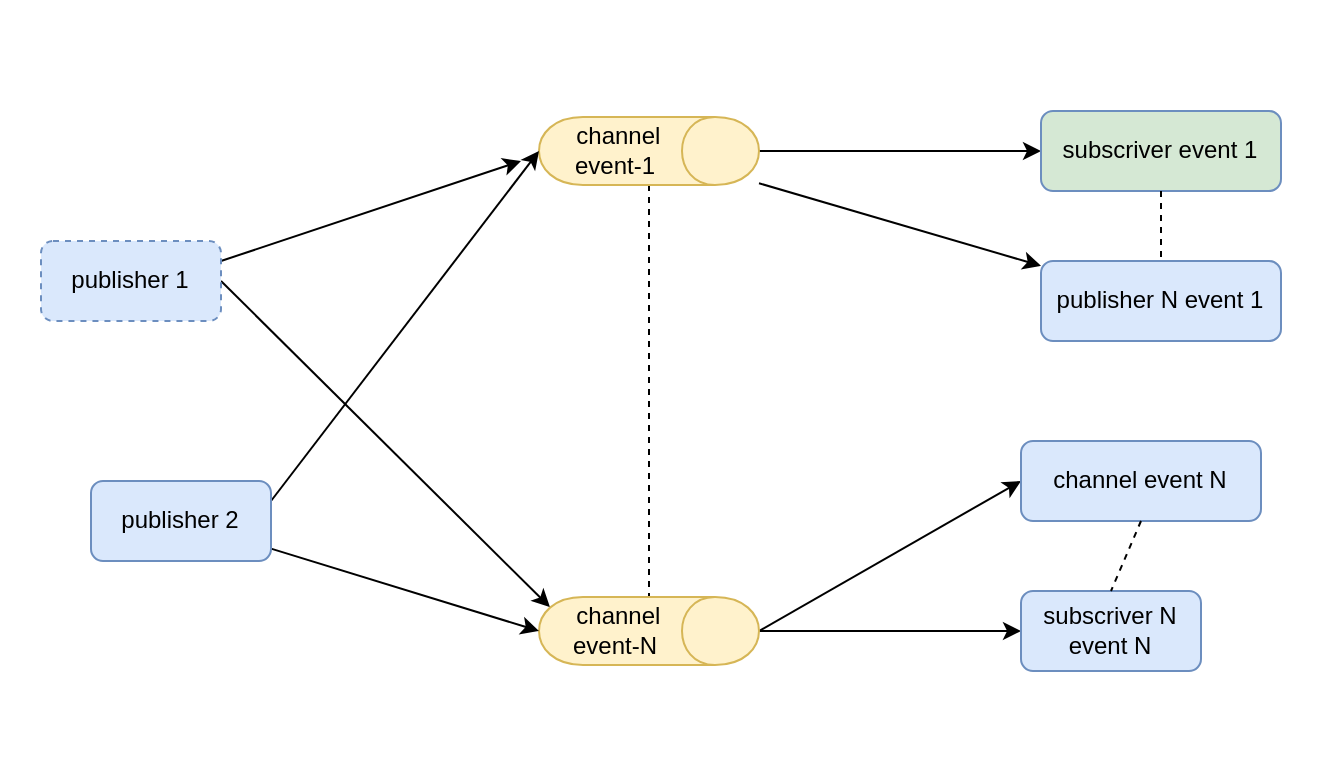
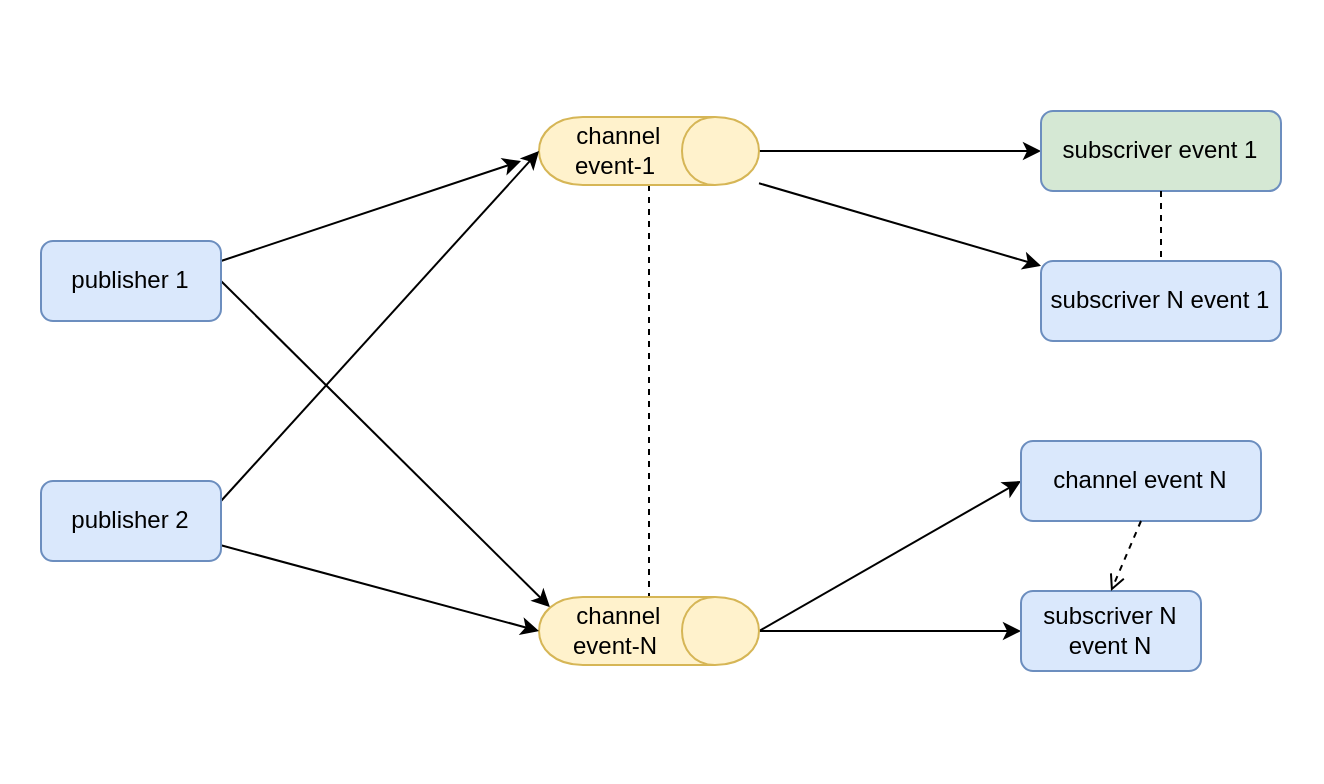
(131, 281) -> (131, 281)
(1161, 301) -> (1161, 301)
(181, 521) -> (131, 521)
(1114, 585) -> (1114, 583)
